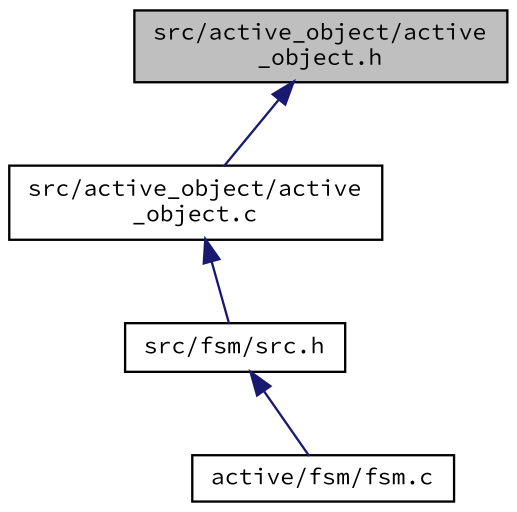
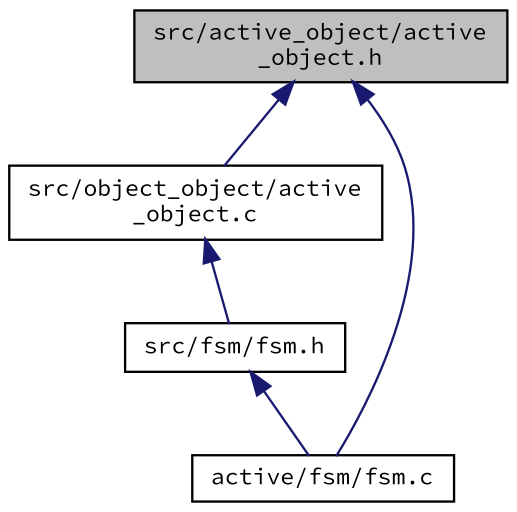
(196, 203) -> (196, 203)
none -> (408, 280)
(235, 348) -> (235, 348)
